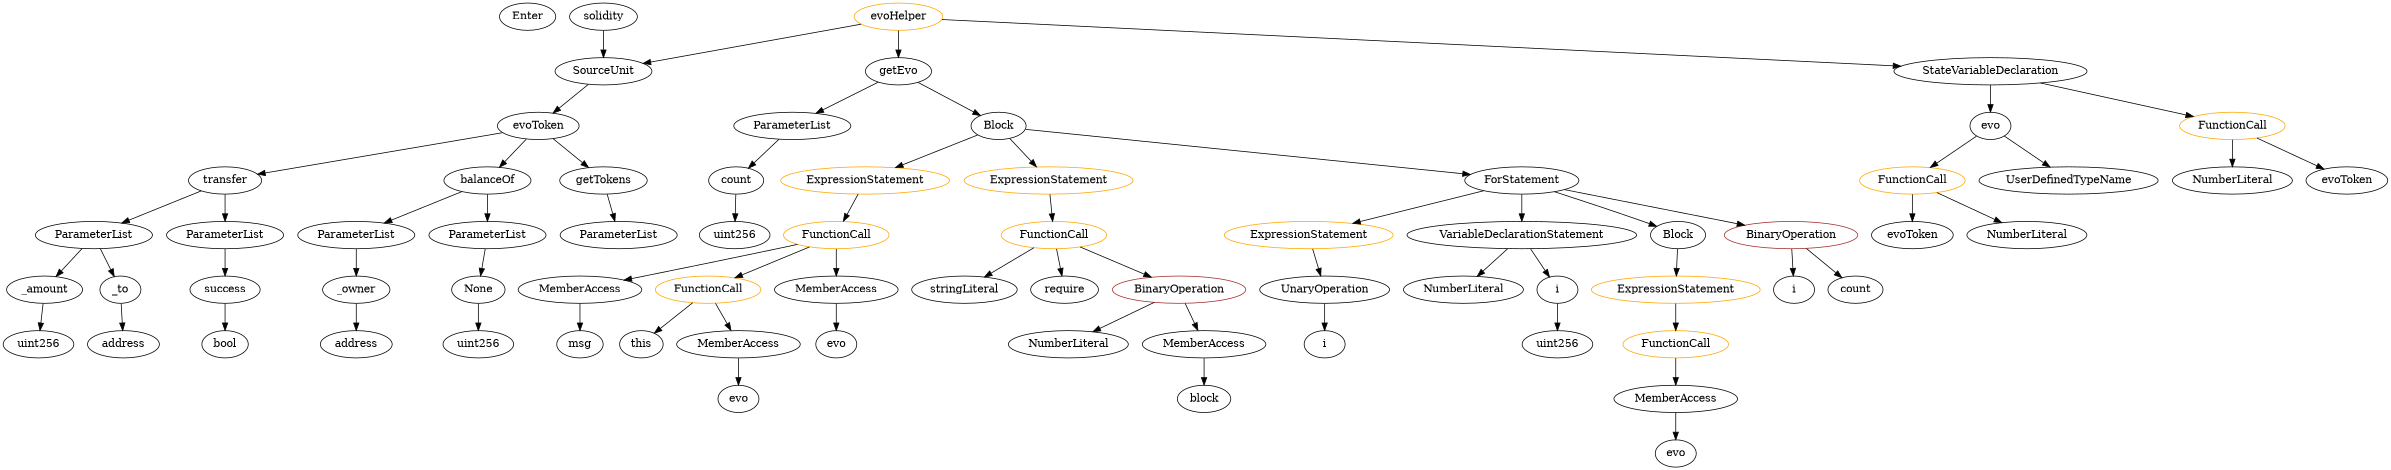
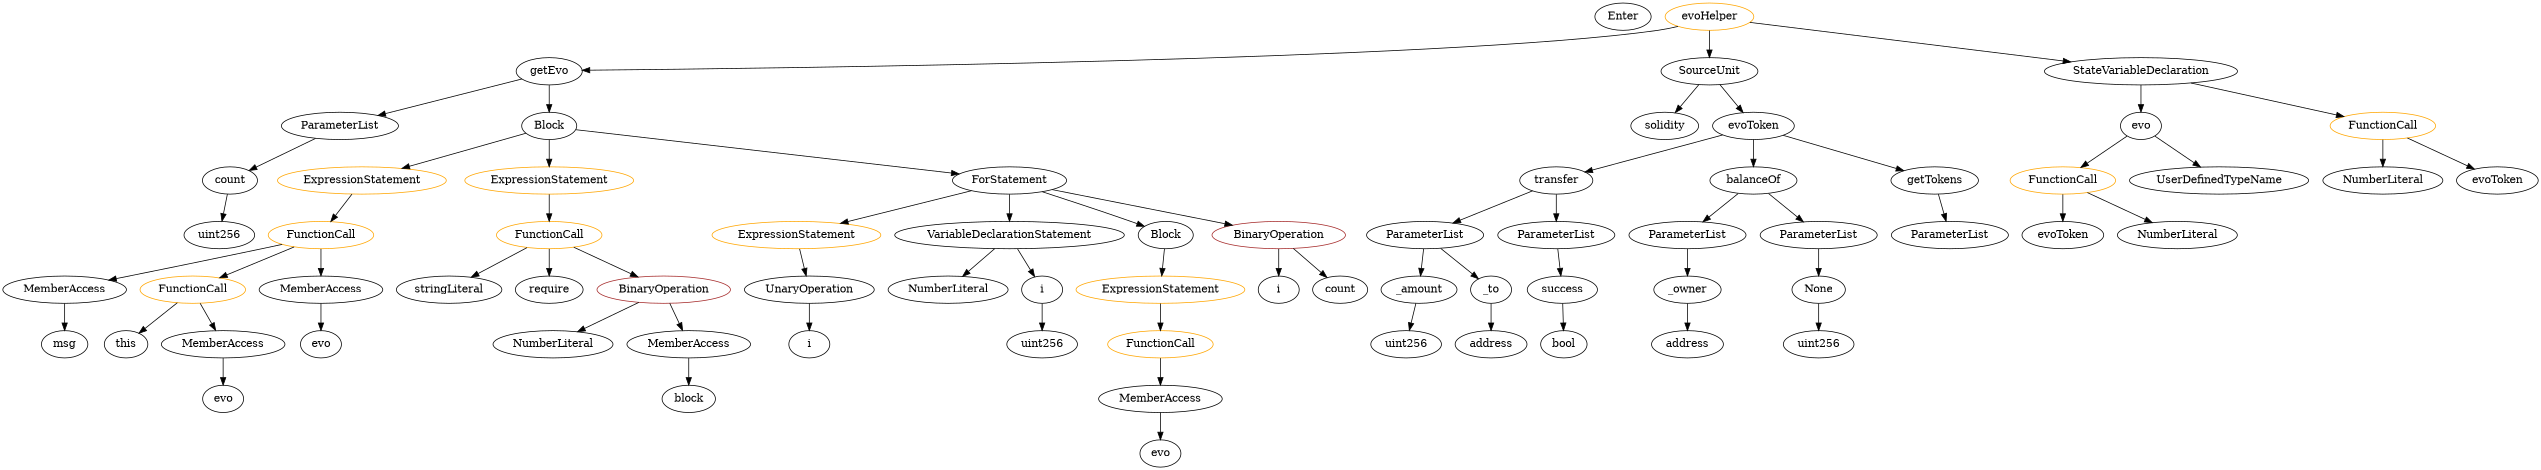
(603, 40) -> (1690, 96)
